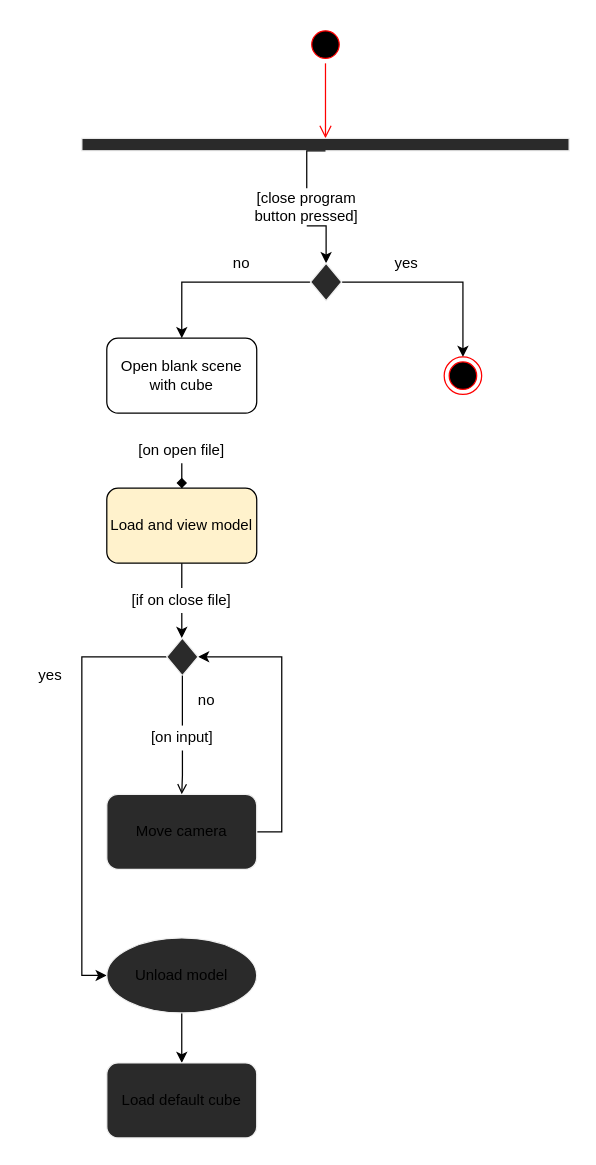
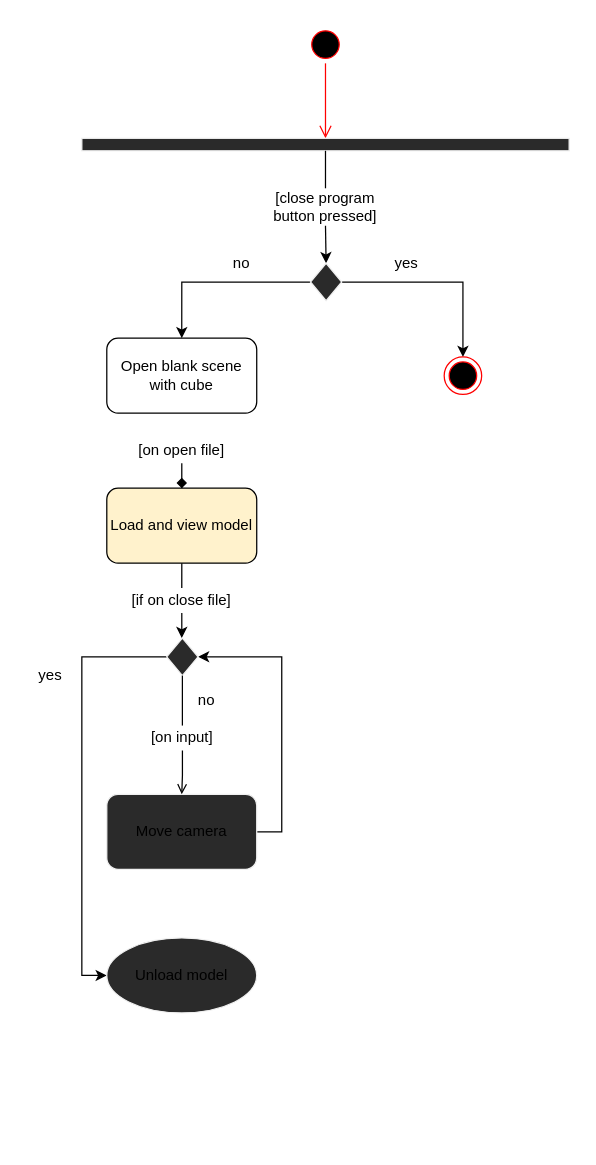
(307, 207) -> (326, 207)
(182, 1034) -> none
(182, 1101) -> none
